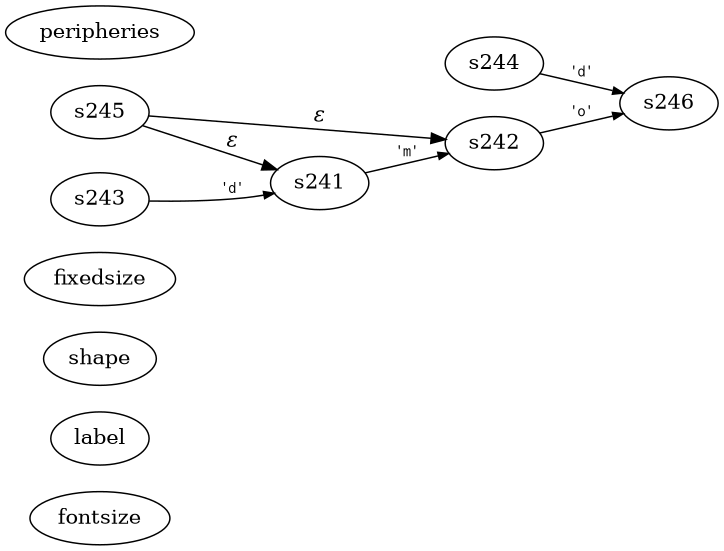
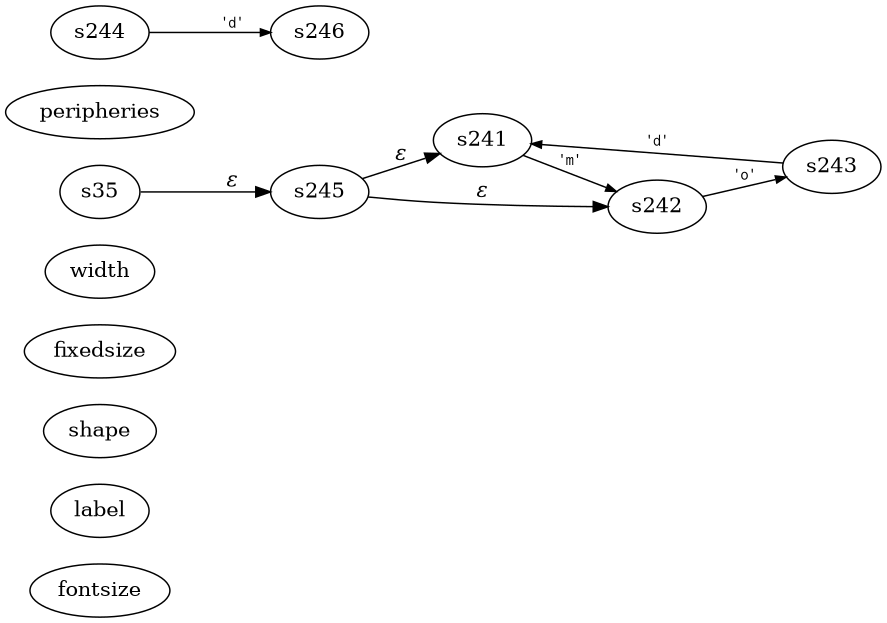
(576, 125) -> (739, 188)
none -> (100, 192)
none -> (100, 272)
